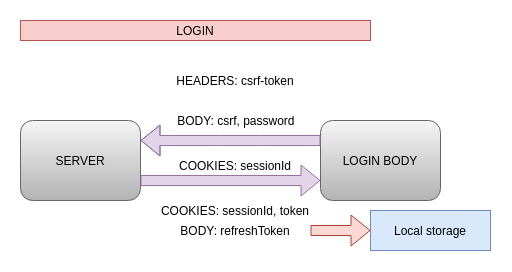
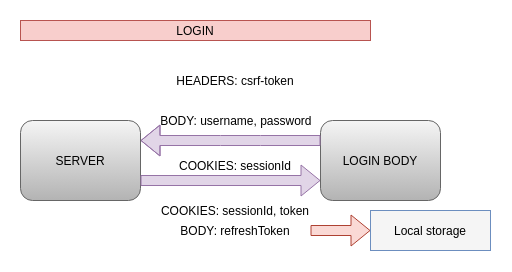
(238, 121) -> (238, 121)
(431, 231) -> (431, 231)
